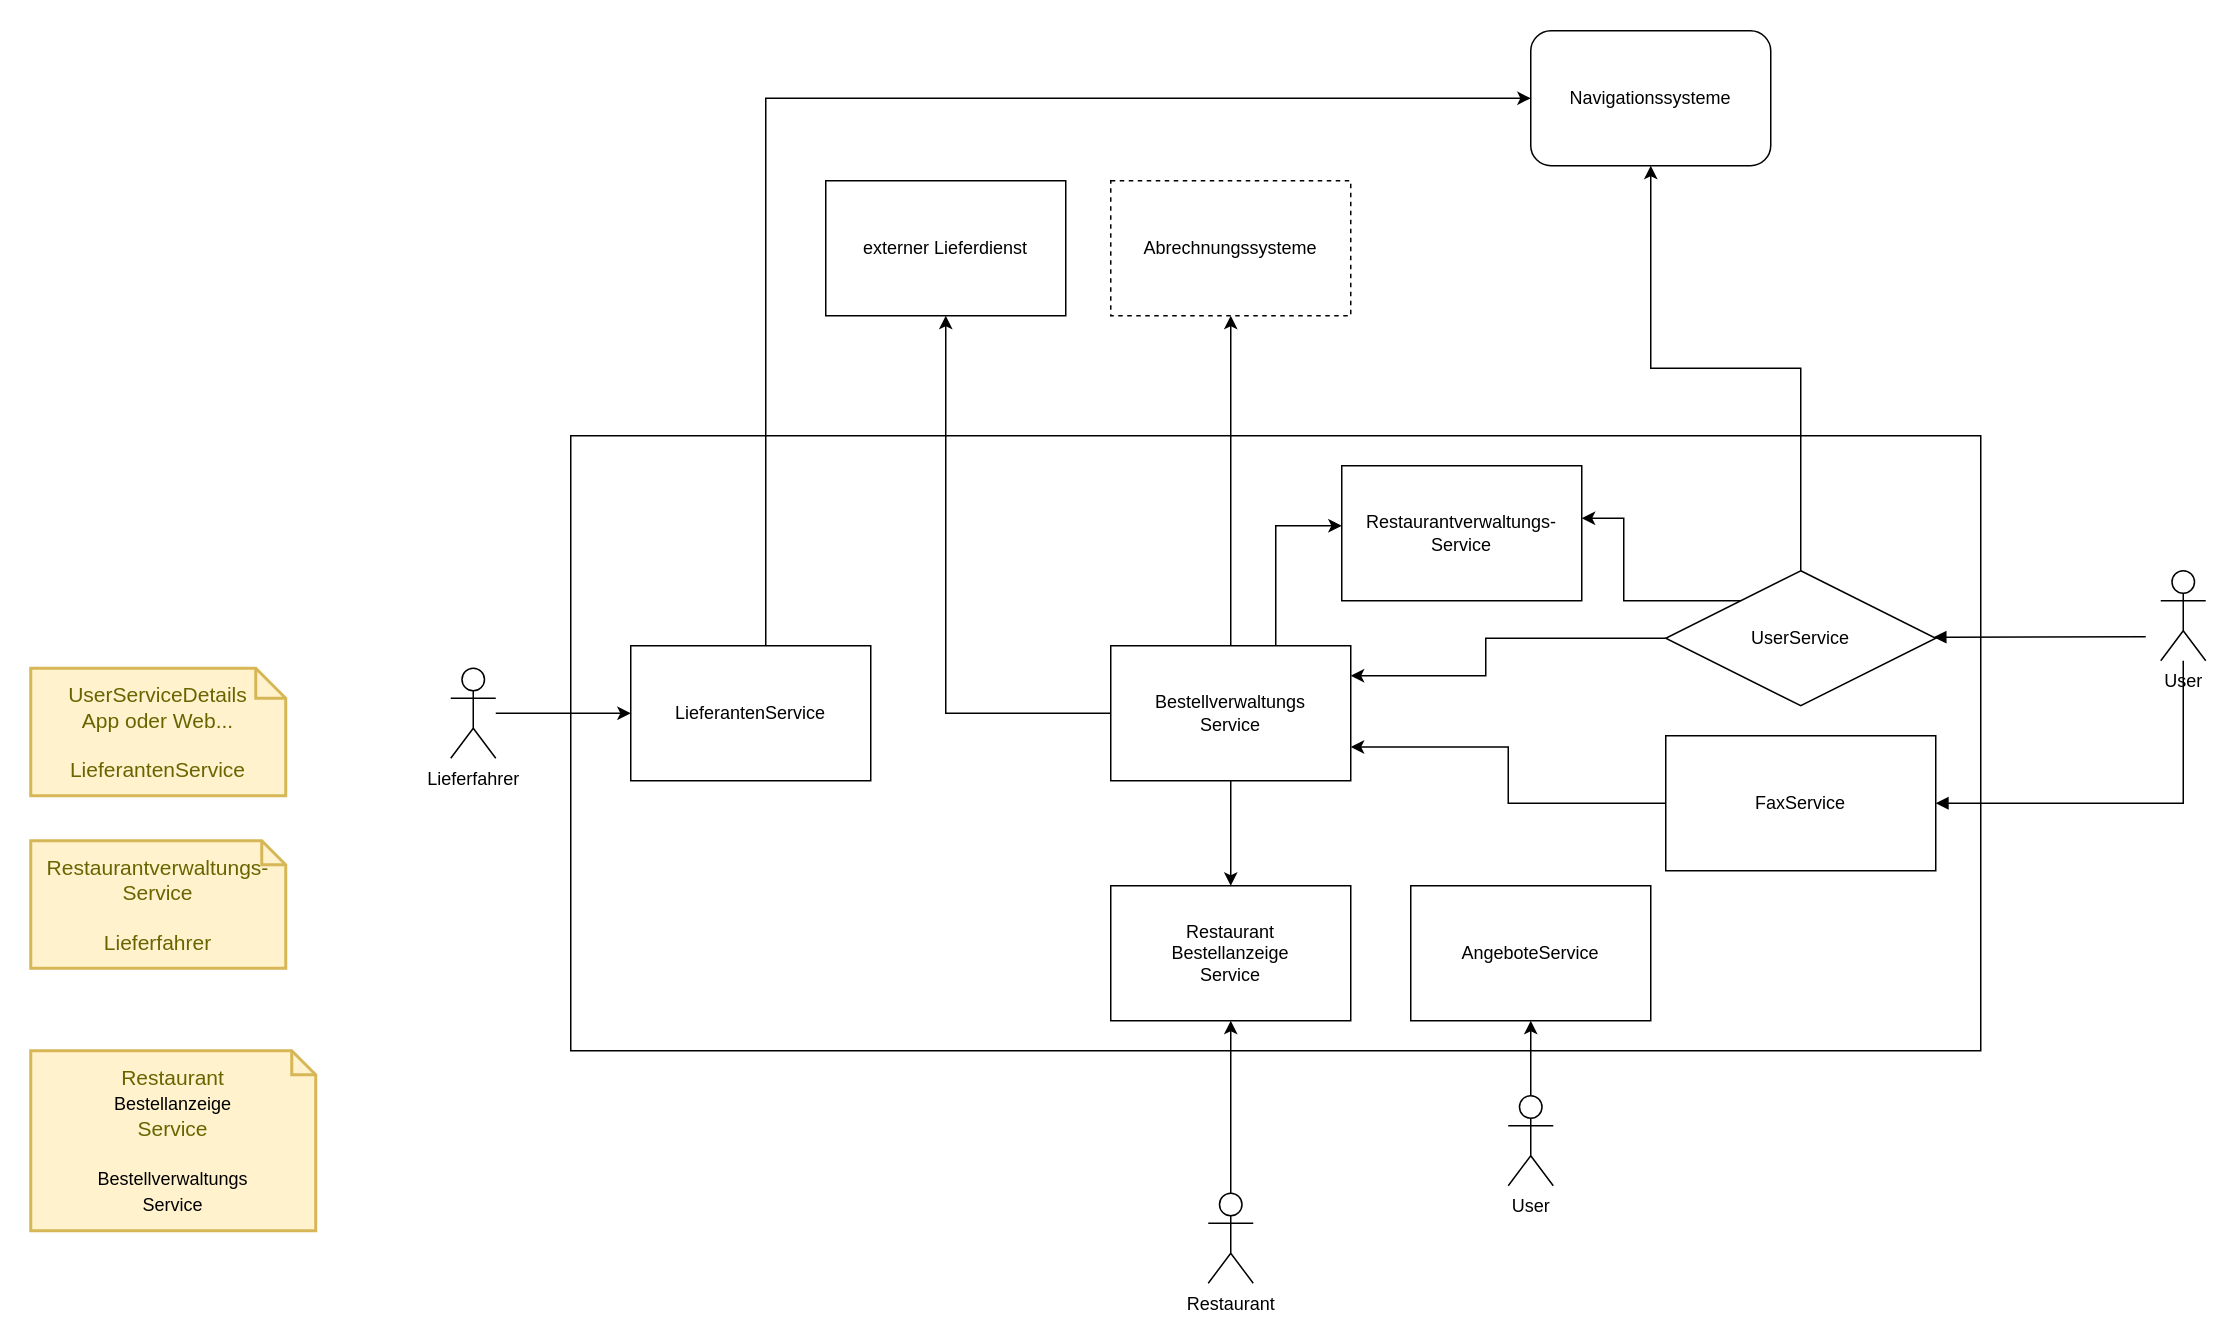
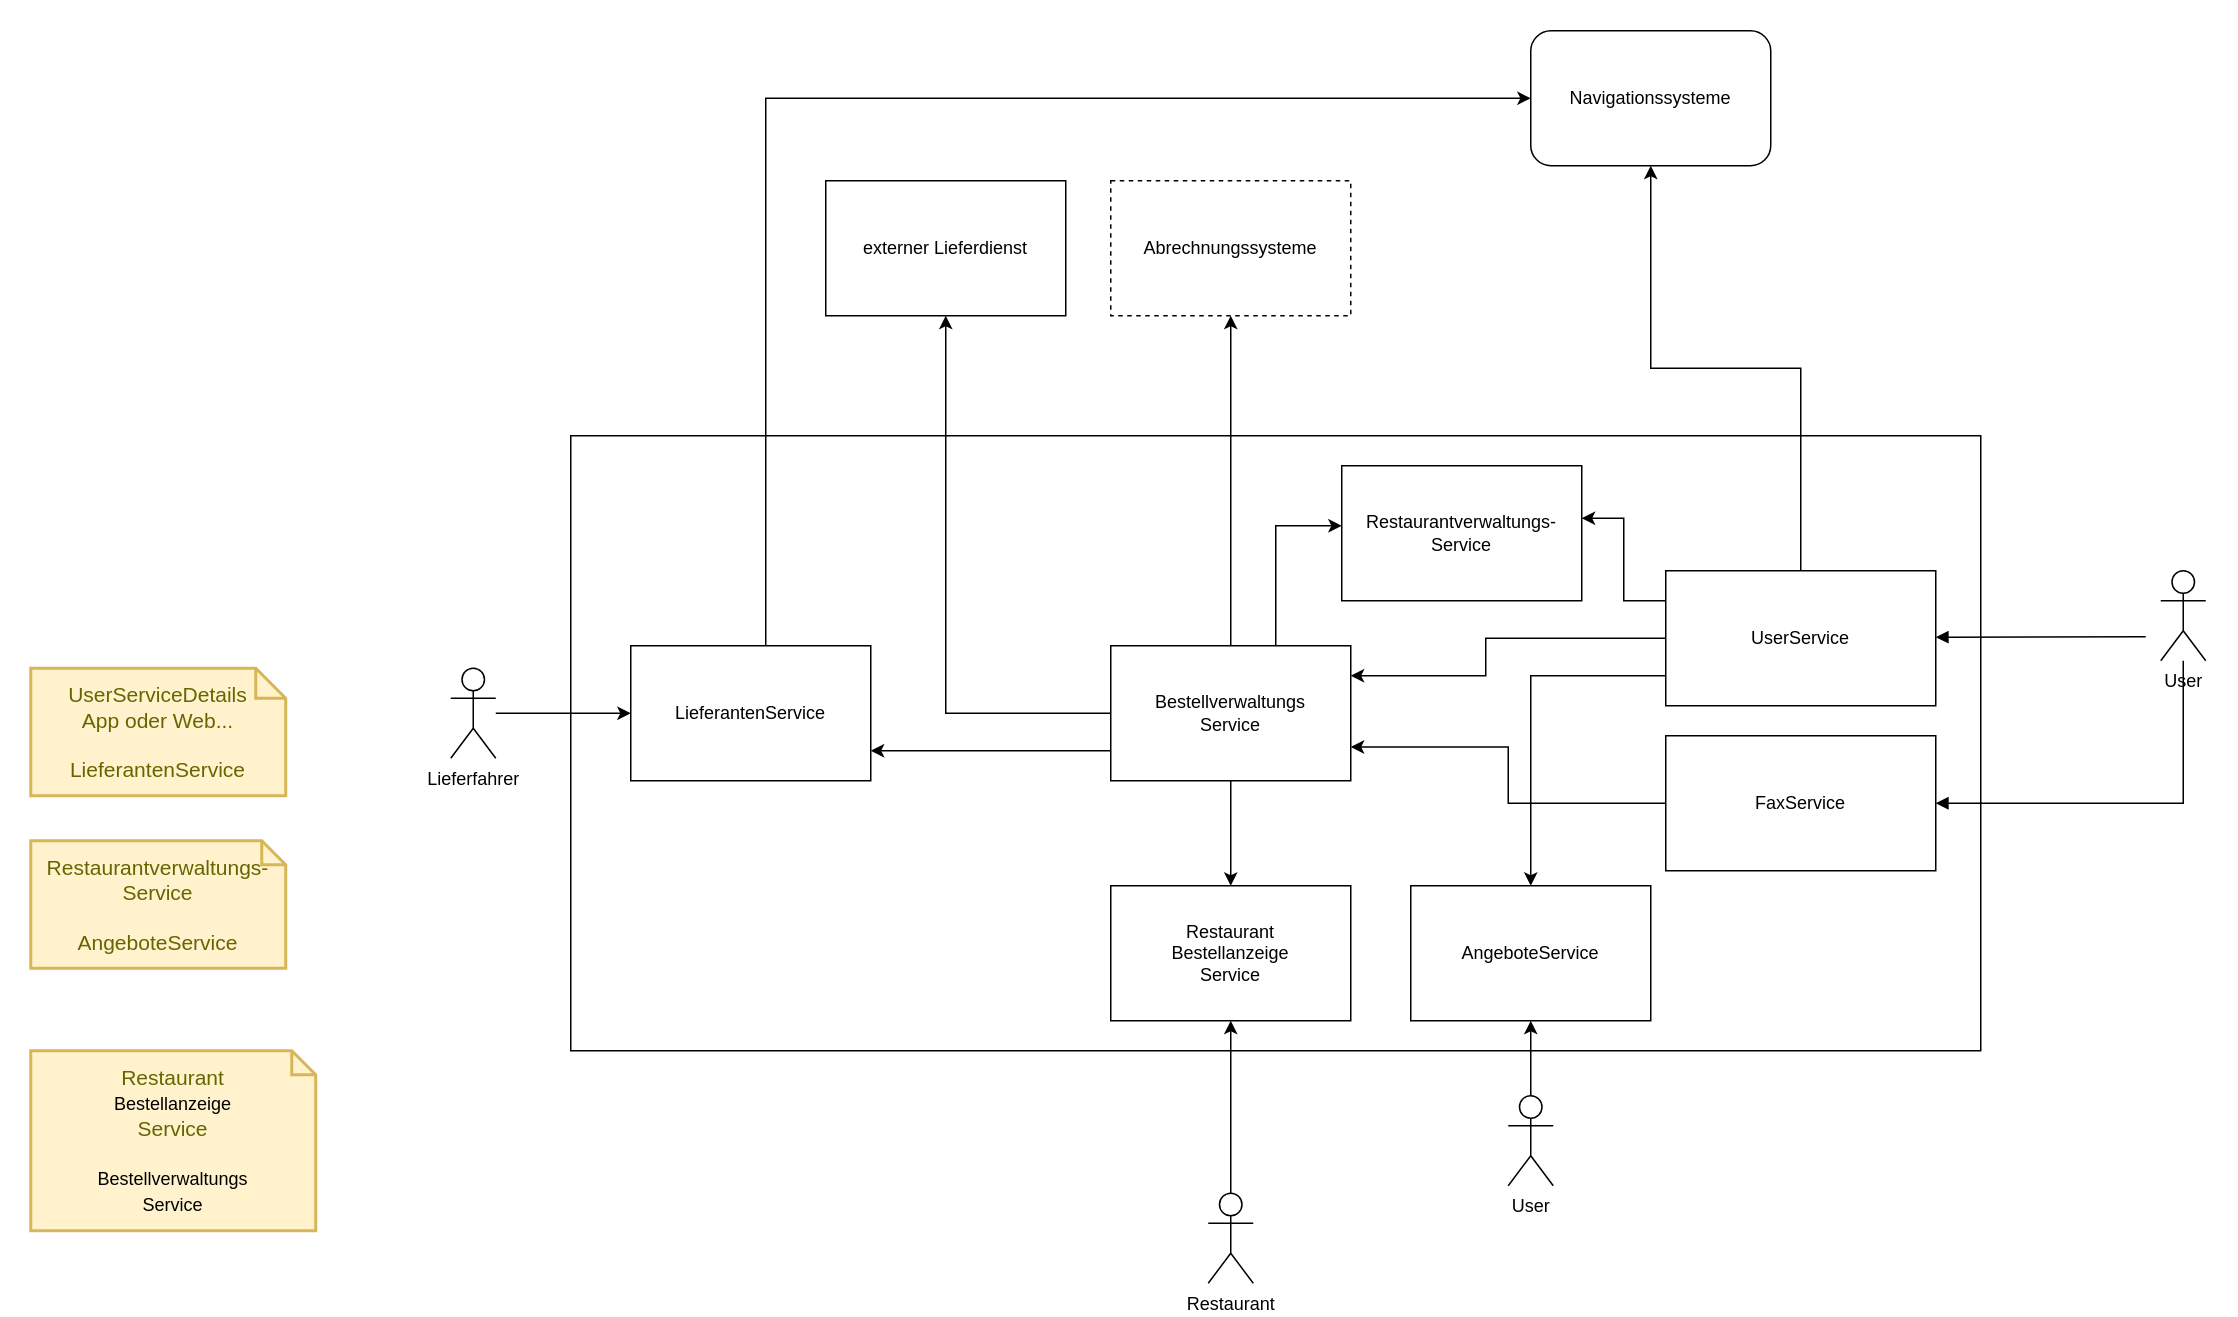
(1801, 638) -> (1801, 638)
none -> (1531, 708)
none -> (996, 751)
(158, 905) -> (158, 905)
